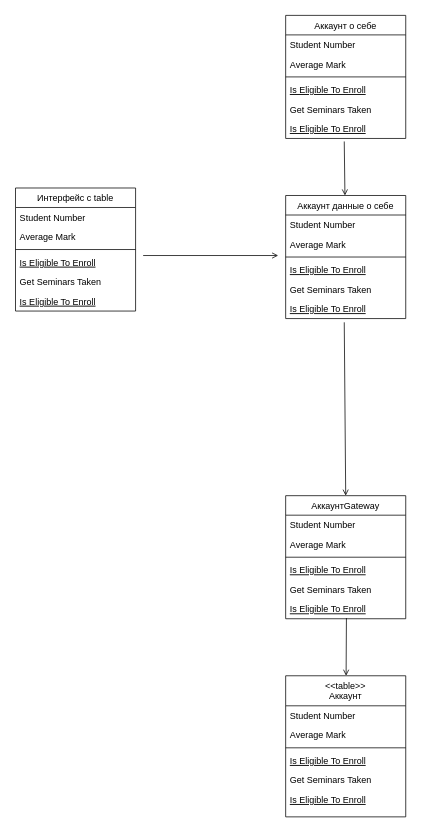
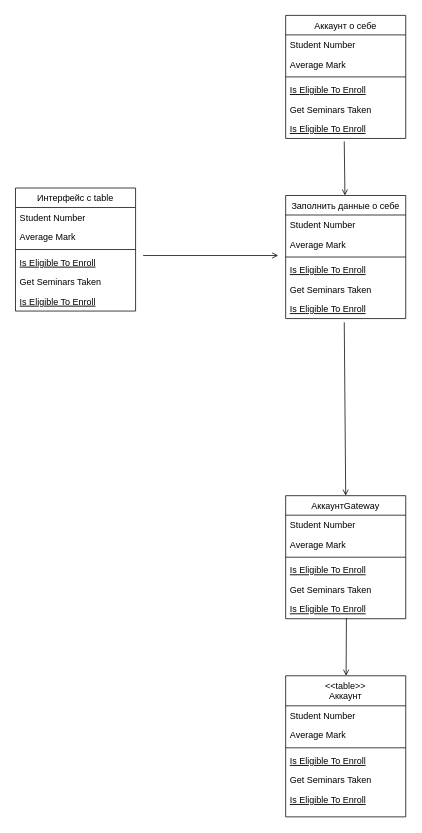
(345, 206) -> (345, 206)
